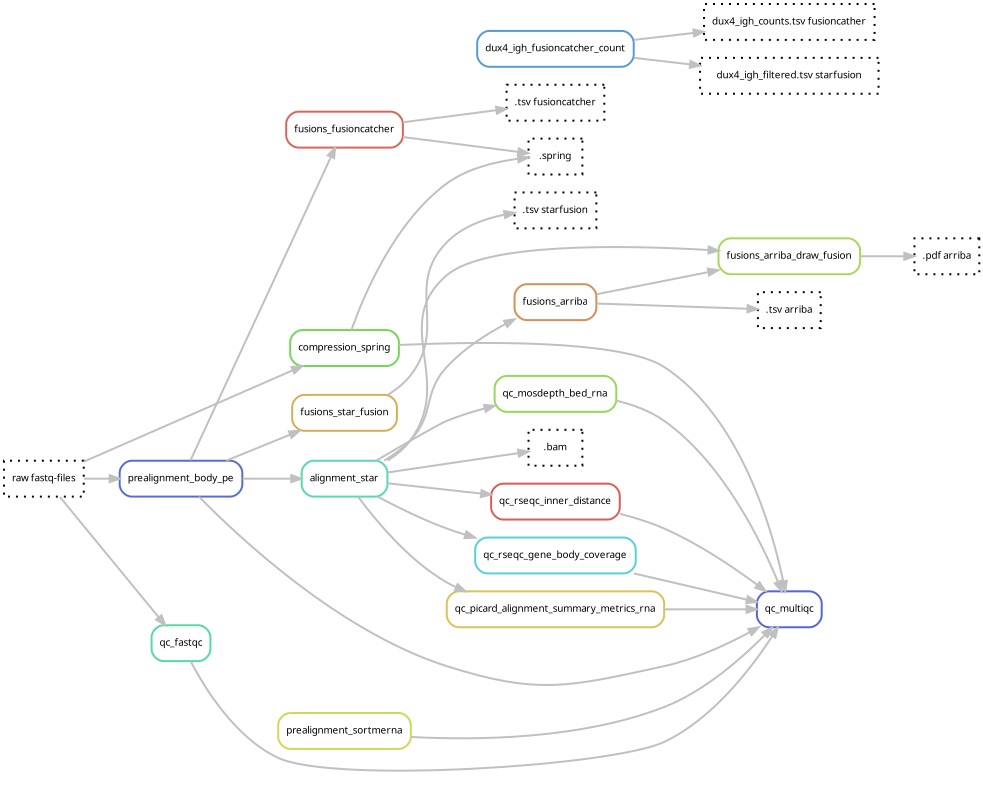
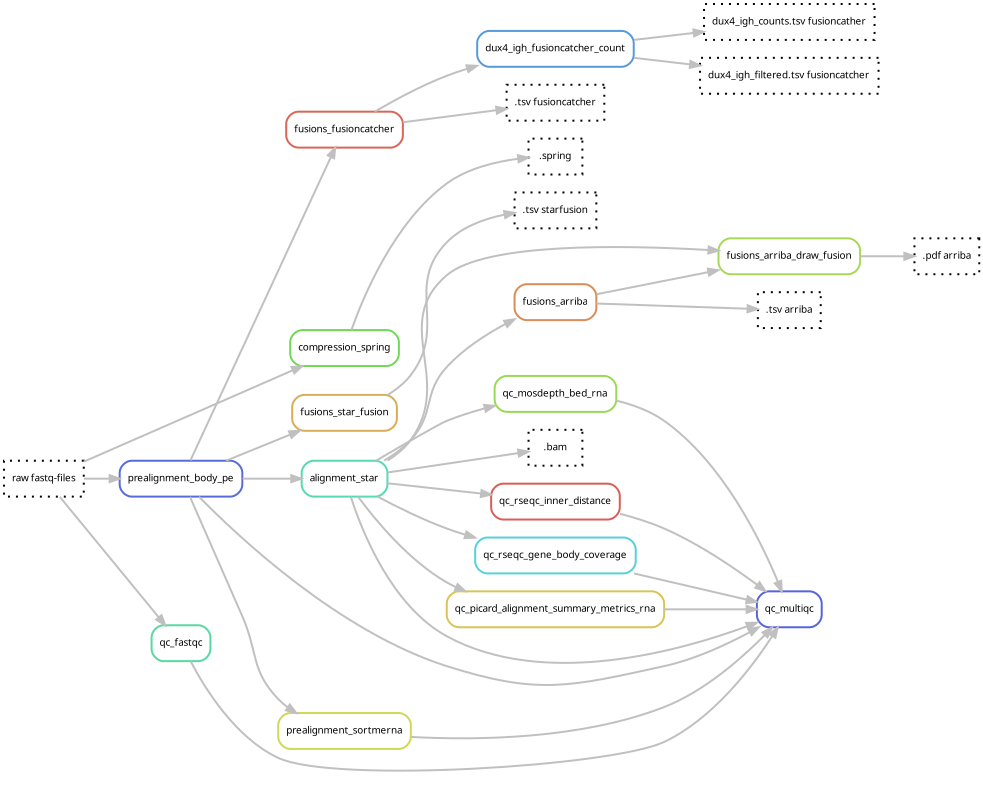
(789, 76) -> (789, 76)
(460, 144) -> (420, 88)
(656, 363) -> (511, 658)
none -> (237, 604)
